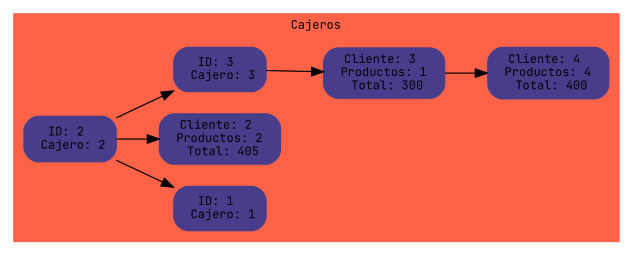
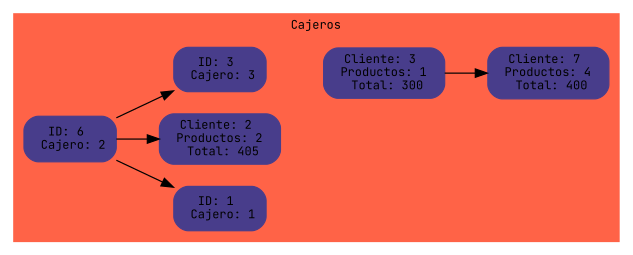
(289, 71) -> none
(548, 73) -> (548, 73)
(70, 139) -> (70, 139)
